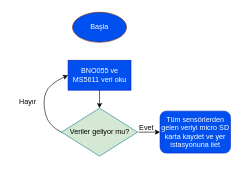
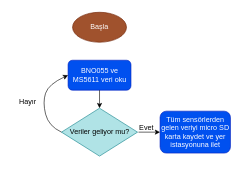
(99, 27) -> (99, 27)
(99, 75) -> (99, 75)
(99, 132) -> (99, 132)
